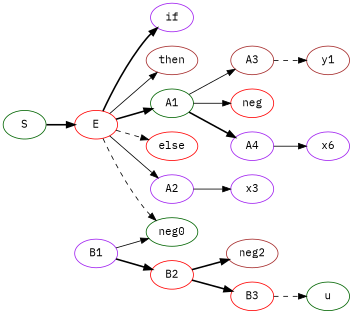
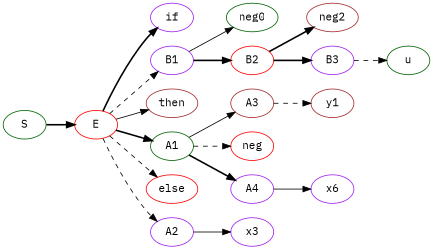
(208, 103) -> (208, 146)
(131, 154) -> (124, 179)
(124, 178) -> (131, 95)
(252, 296) -> (332, 60)
